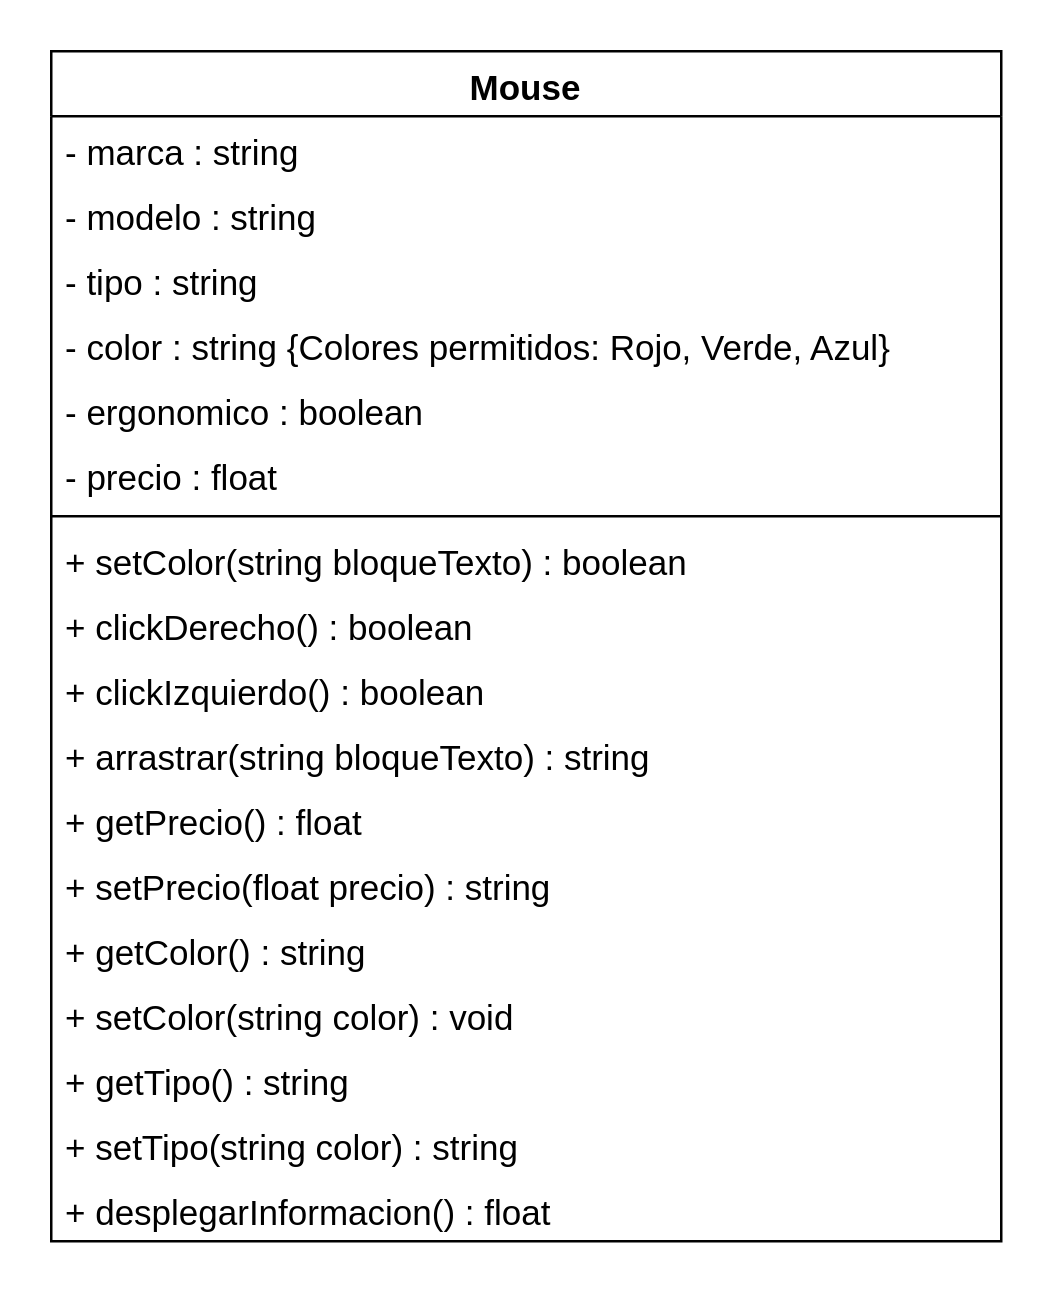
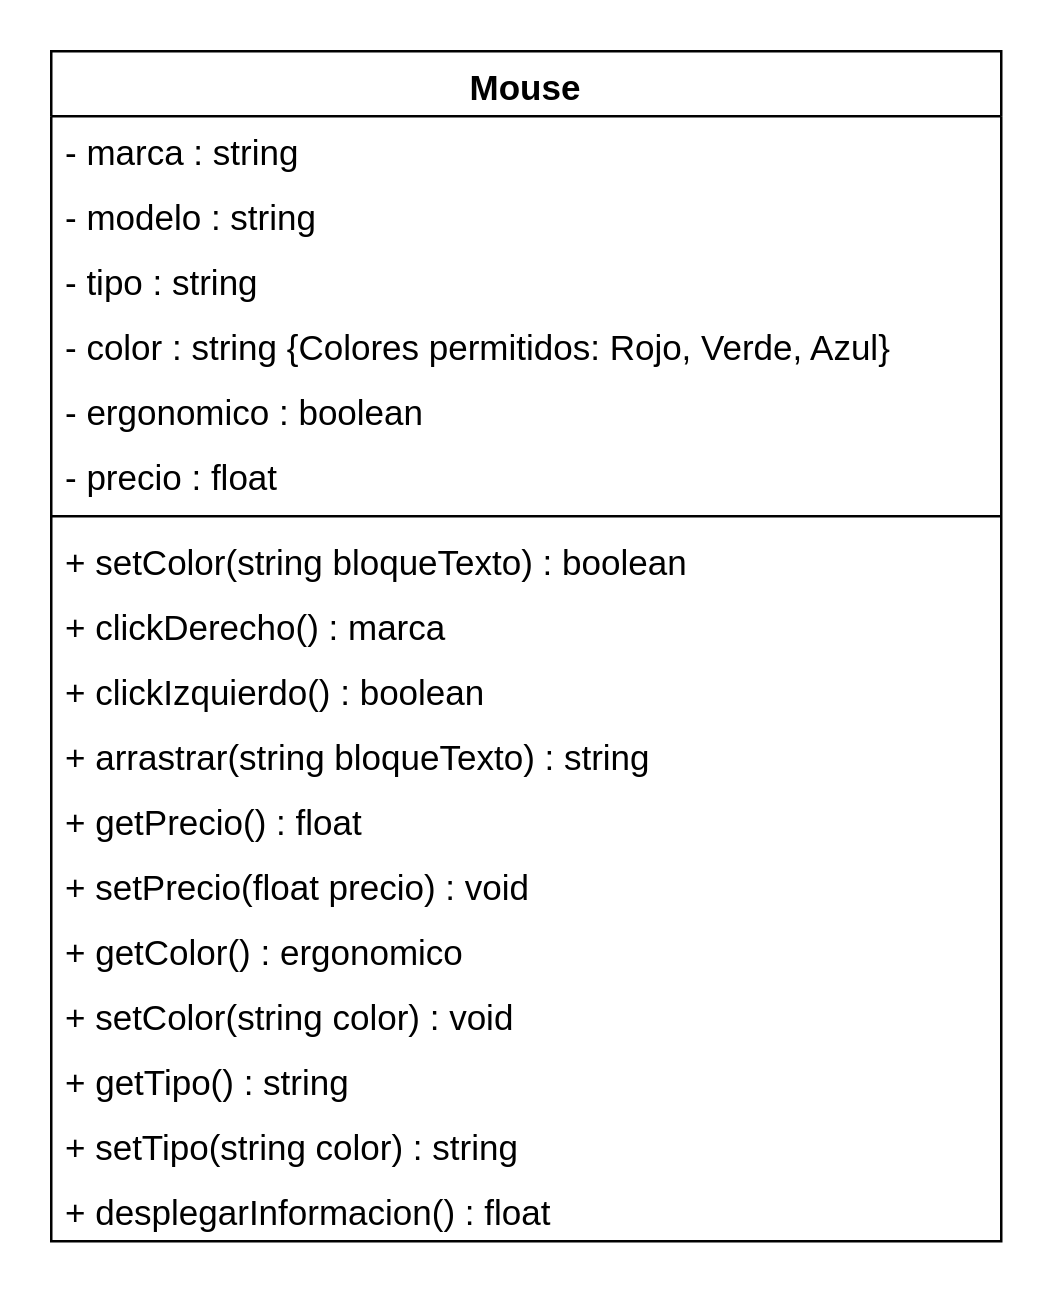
(288, 628) -> (273, 628)
(357, 888) -> (338, 888)
(244, 953) -> (283, 953)
